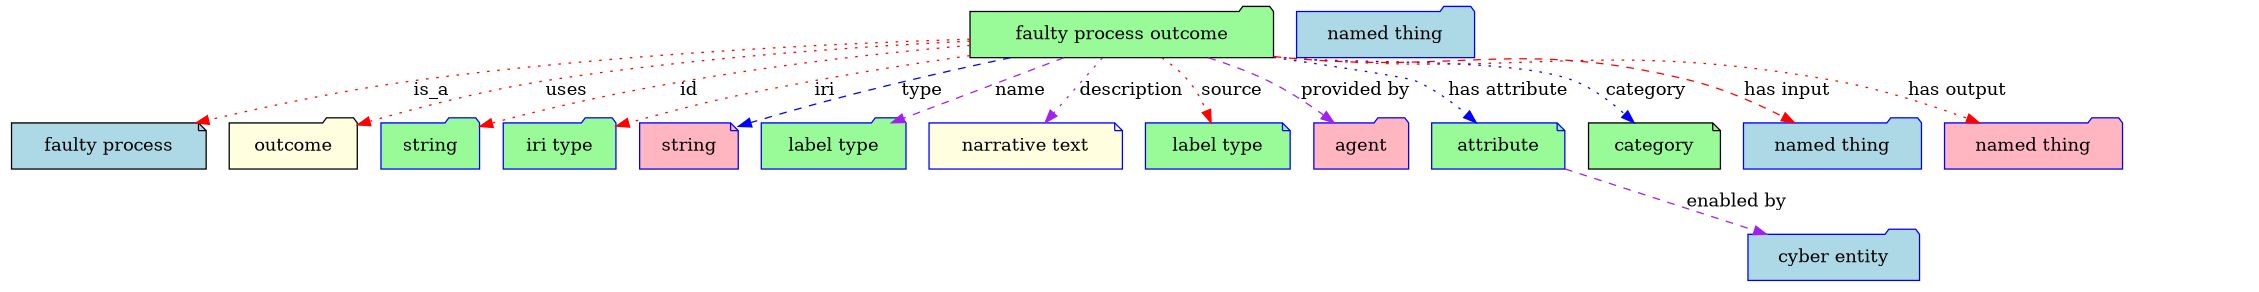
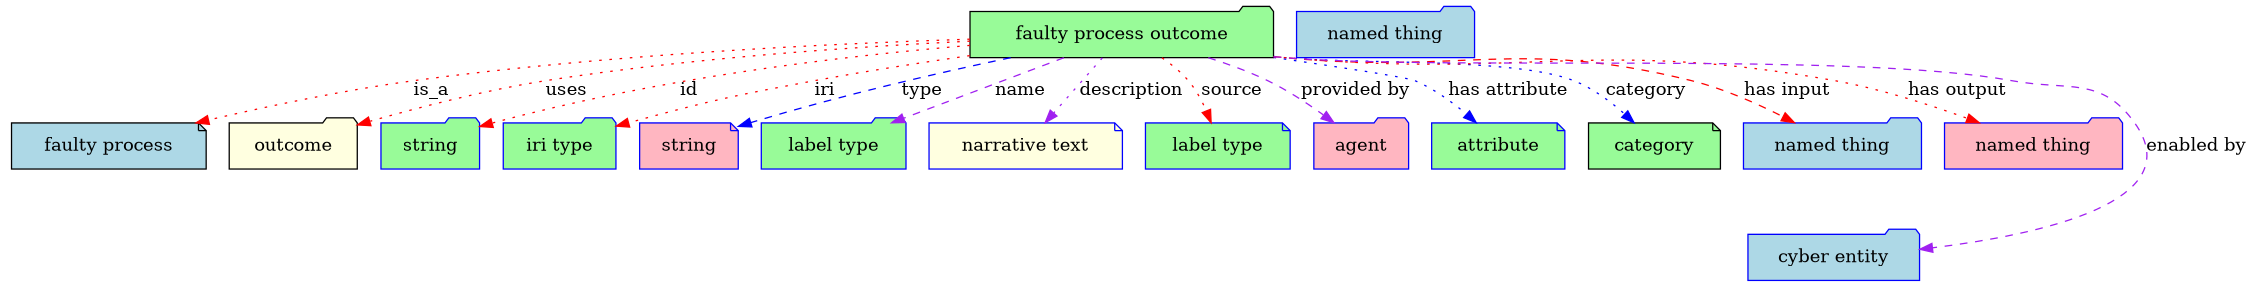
(1660, 200) -> (1851, 67)
